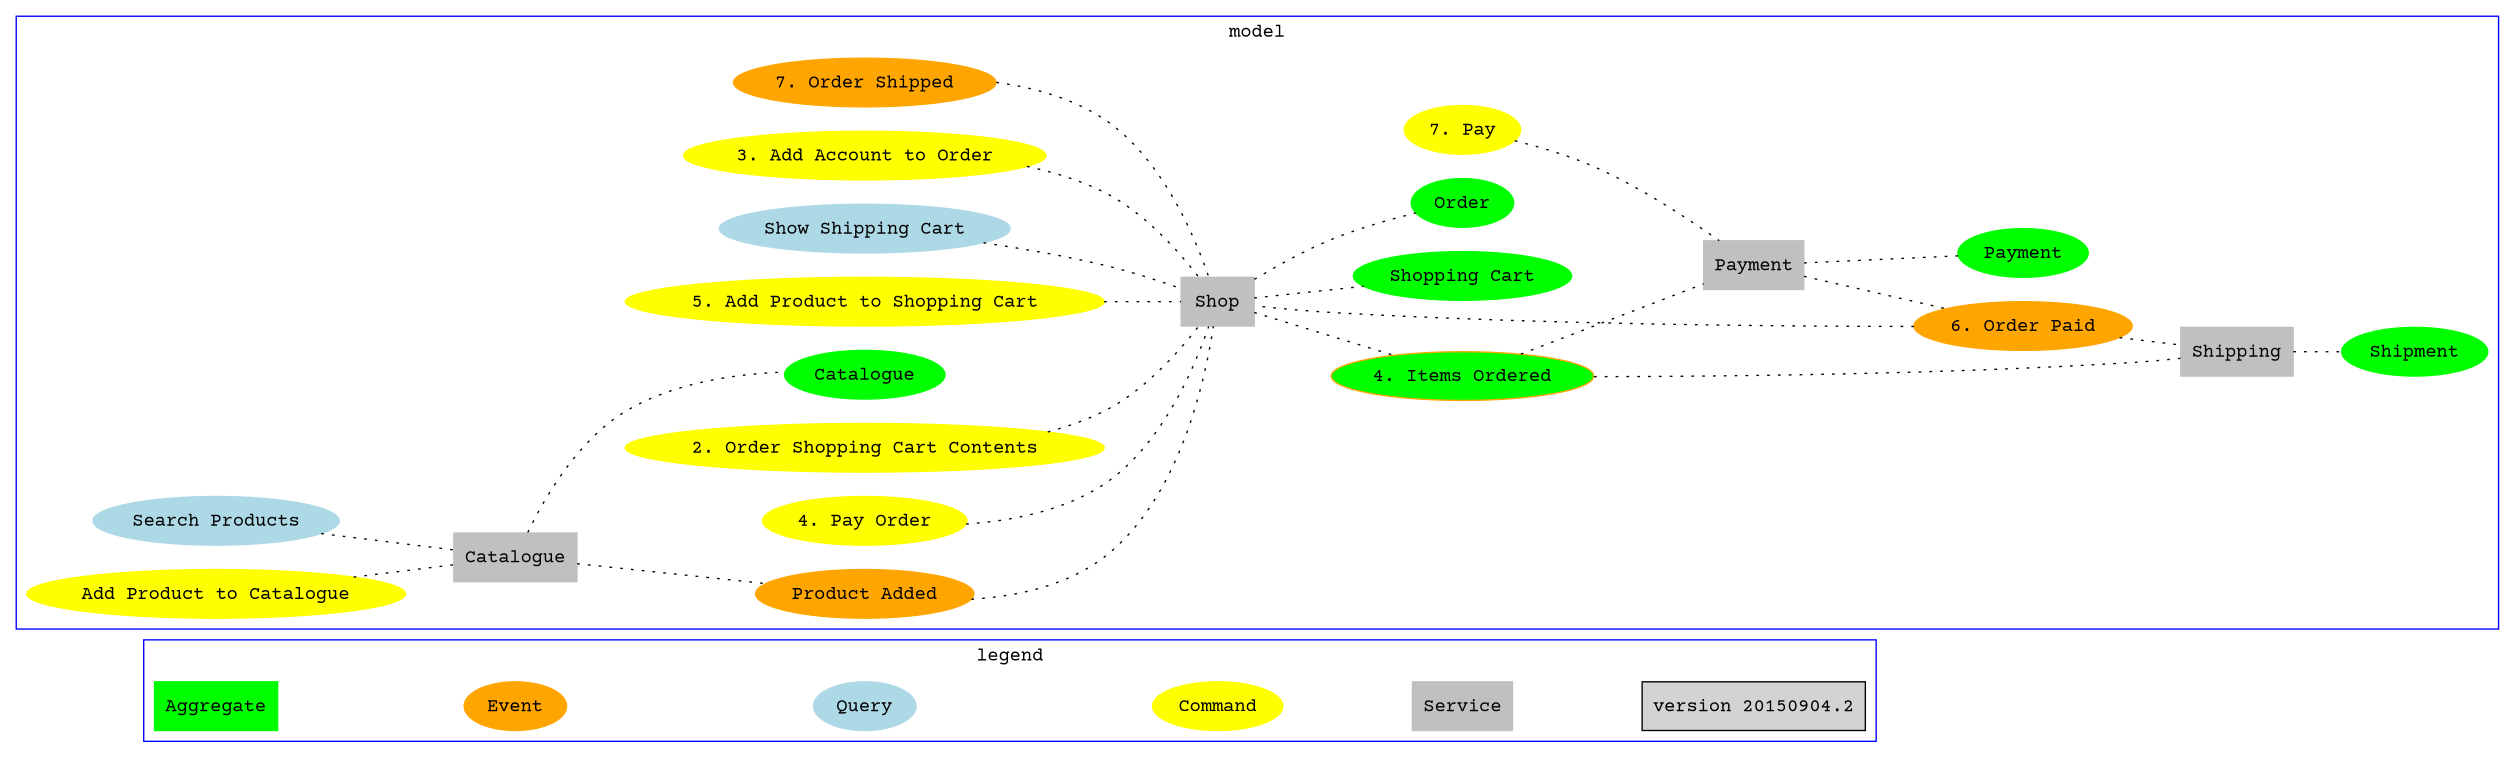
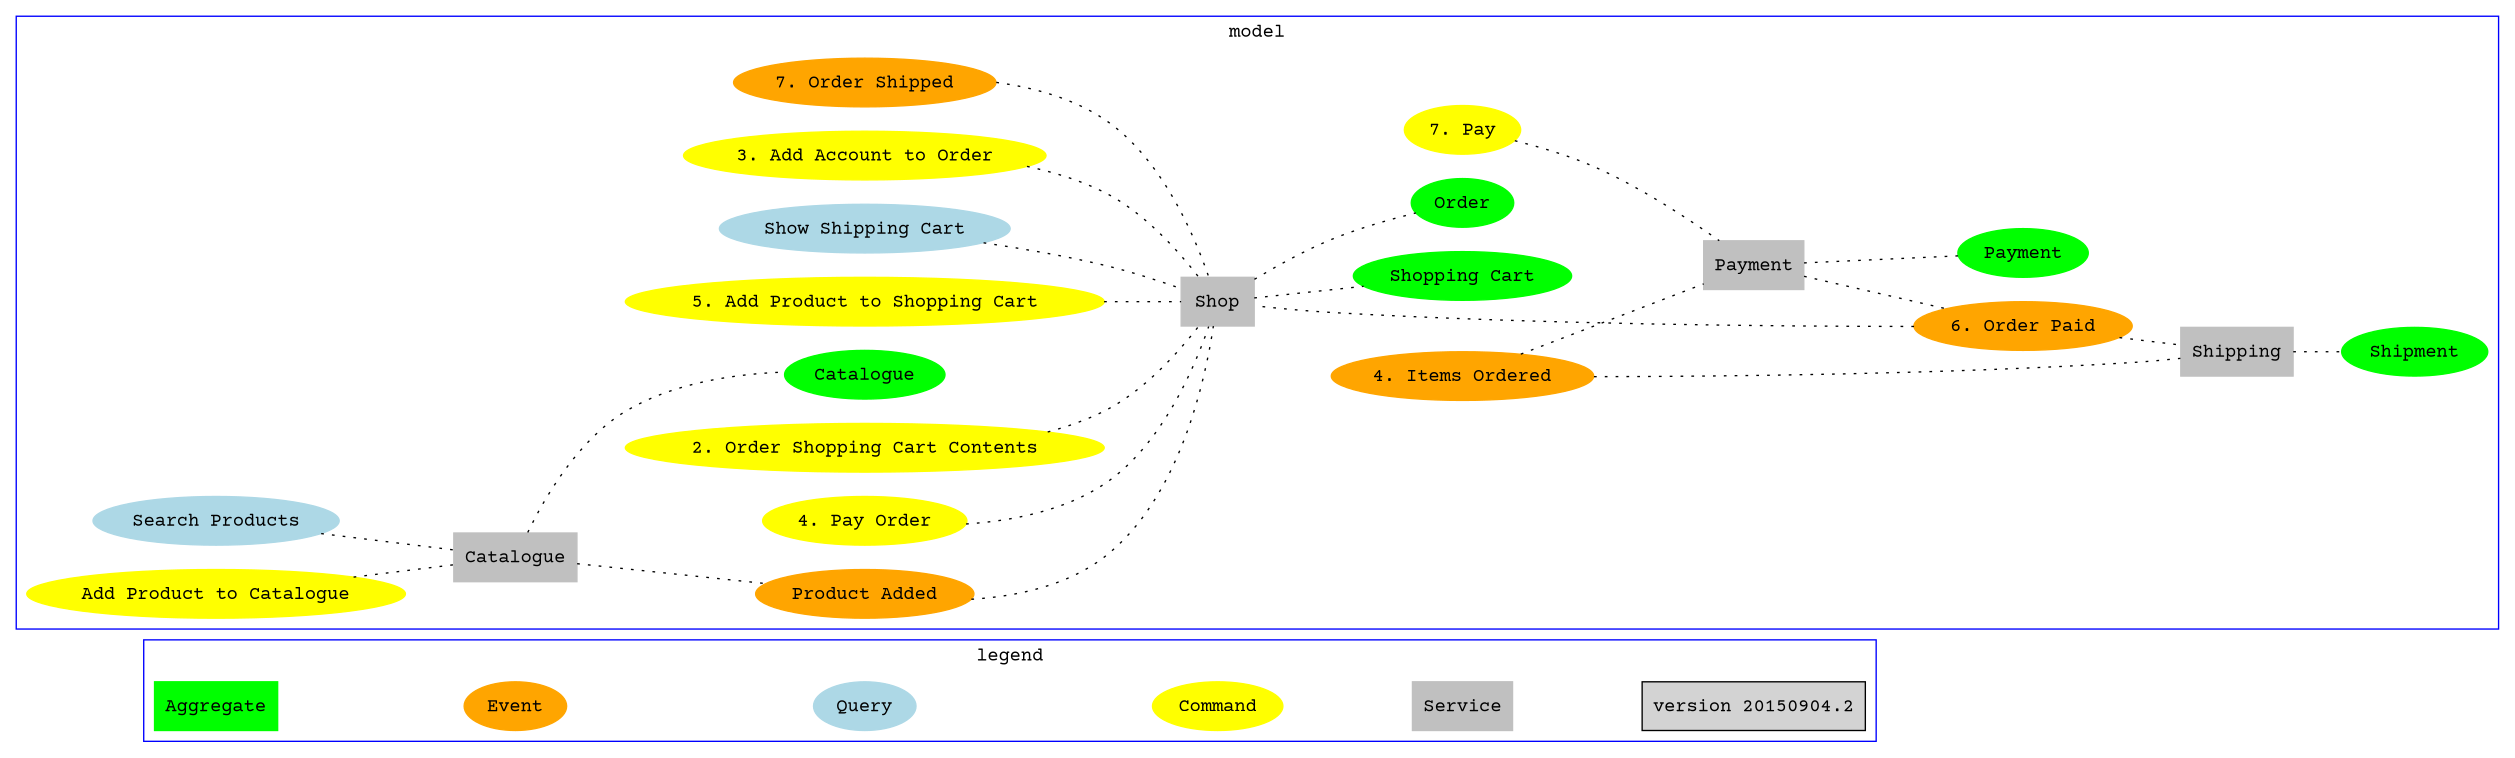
(1324, 334) -> none
(1462, 376) -> (1462, 376)
